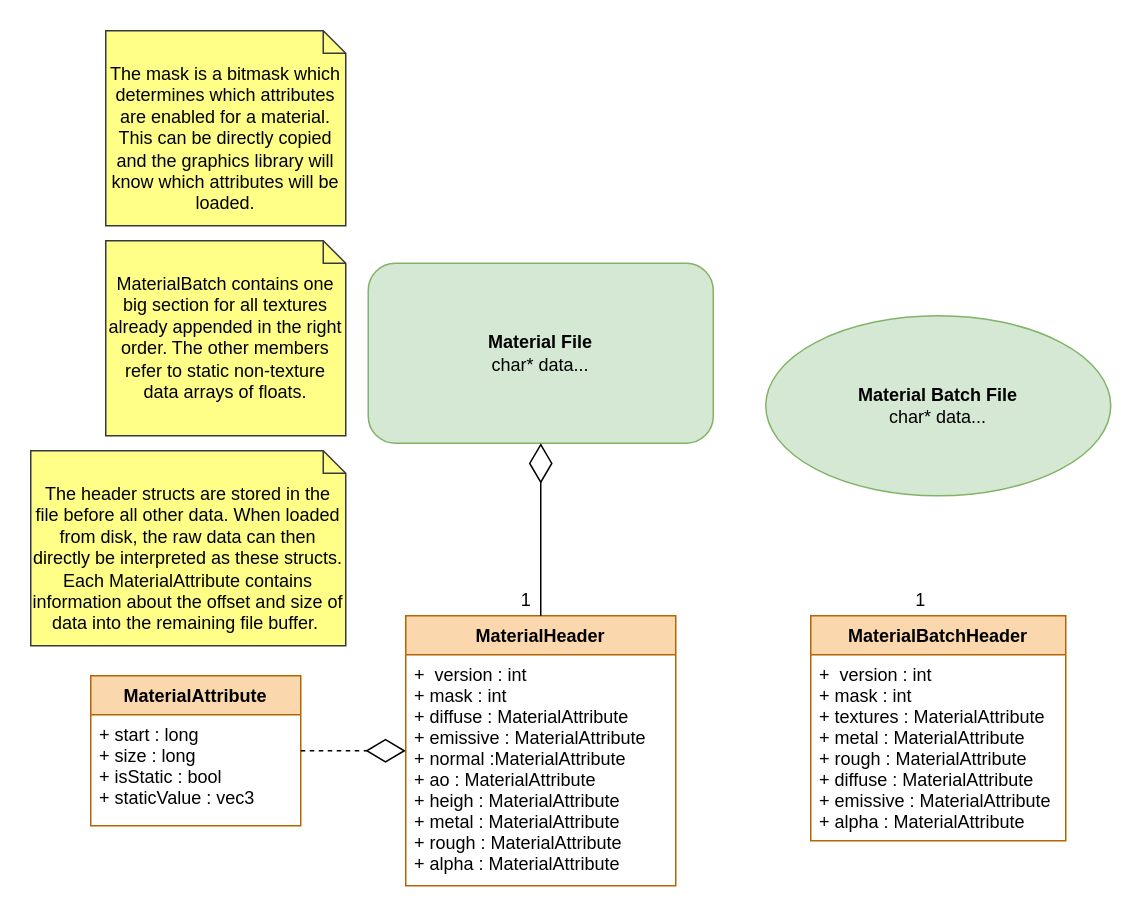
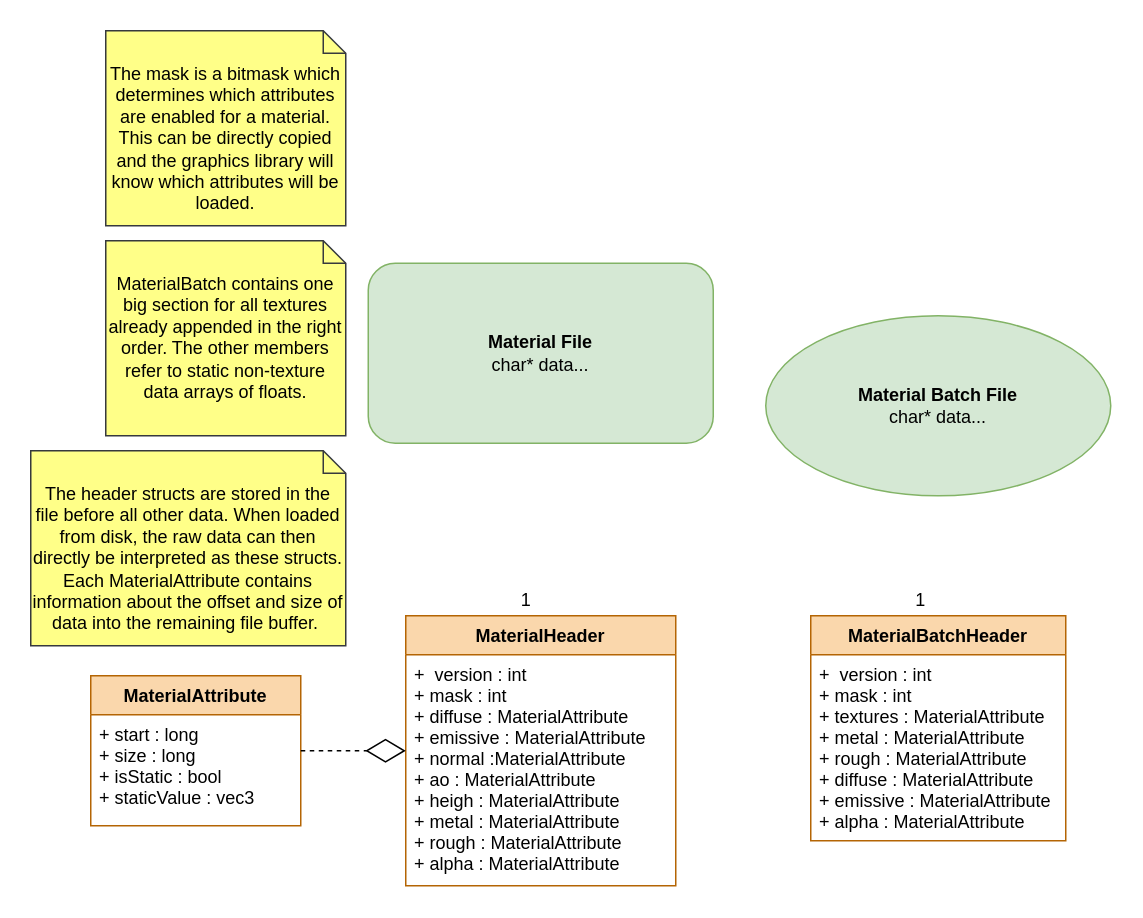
(541, 549) -> none
